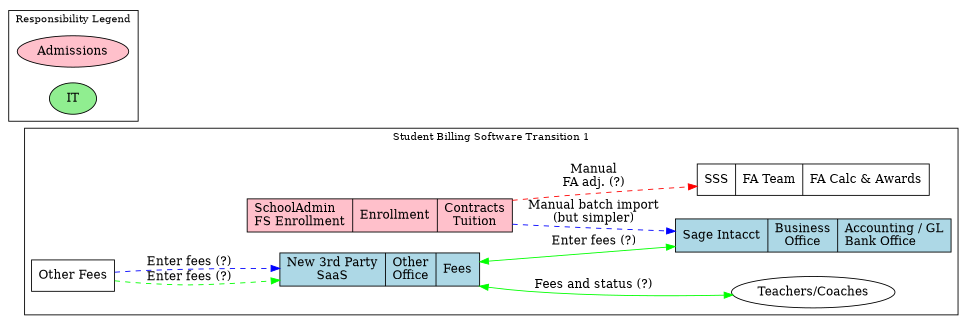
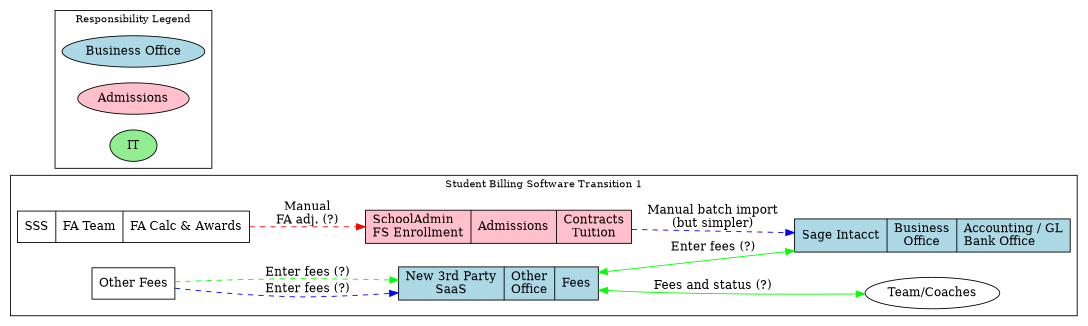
none -> (133, 51)
(600, 193) -> (303, 227)
(395, 215) -> (514, 226)
(813, 292) -> (932, 293)
